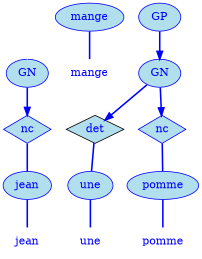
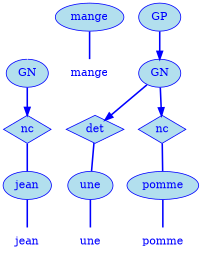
(95, 129) -> (95, 129)
